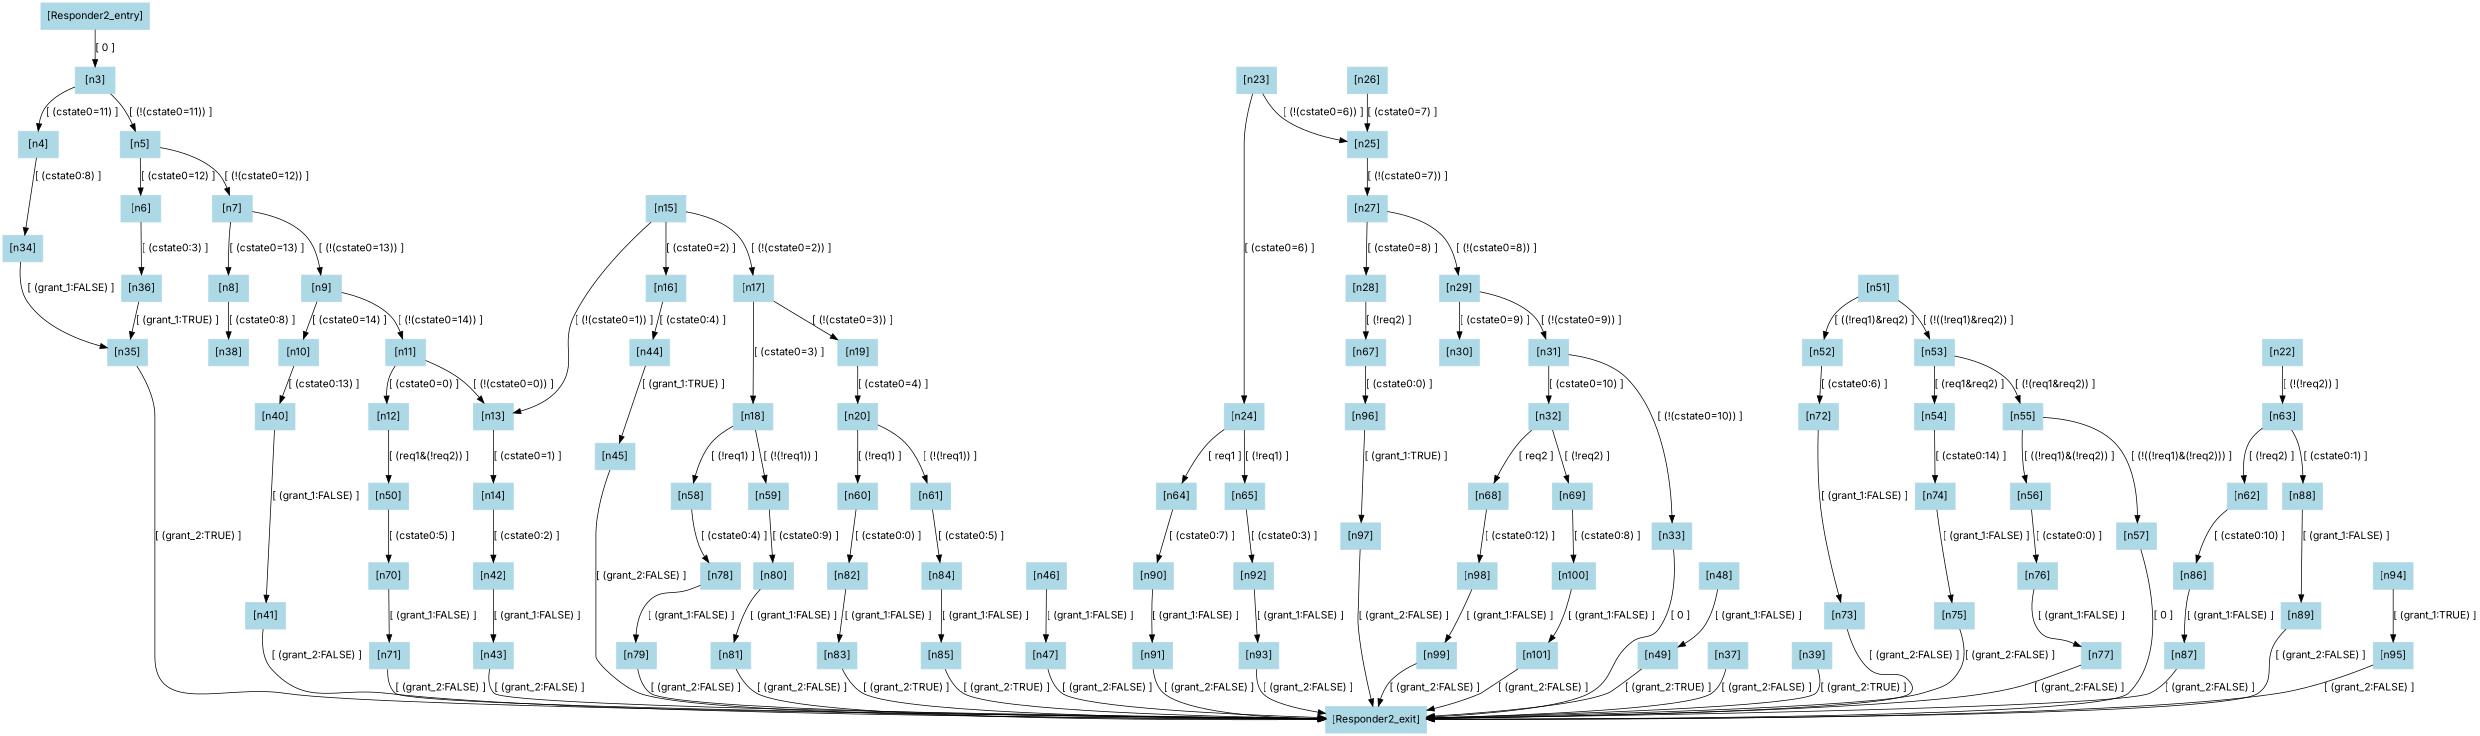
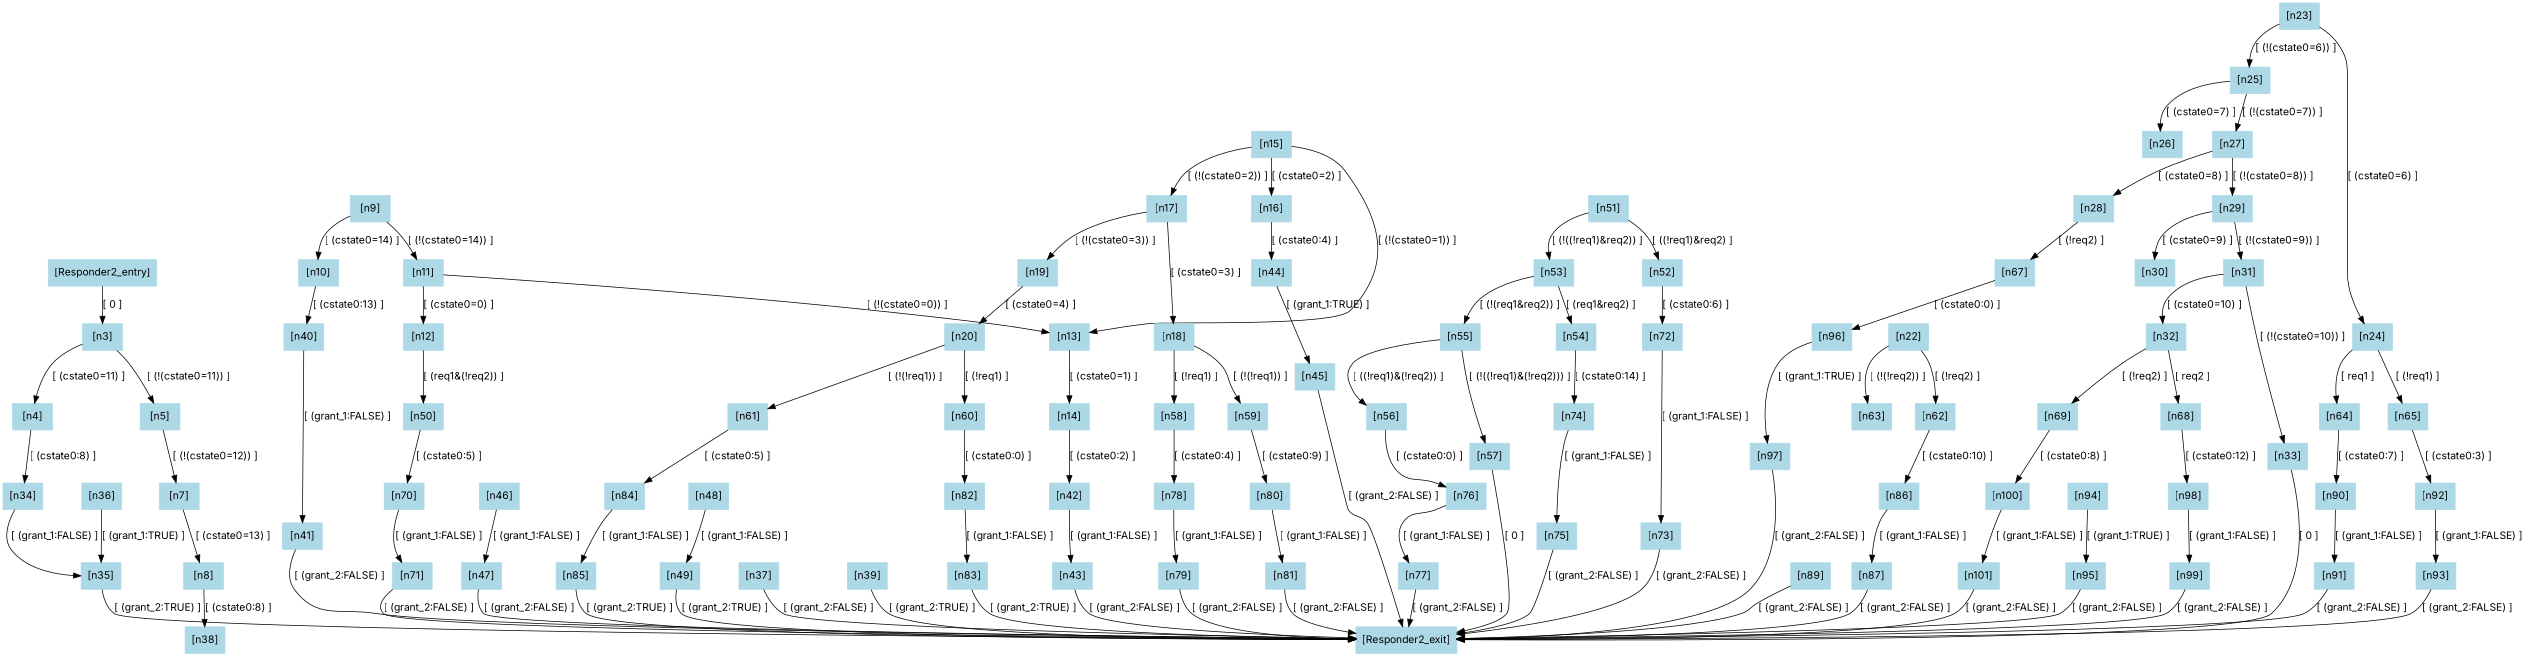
(1367, 109) -> (2187, 91)
(141, 209) -> none
(296, 228) -> none
(2246, 449) -> (1932, 372)
(2302, 496) -> none
